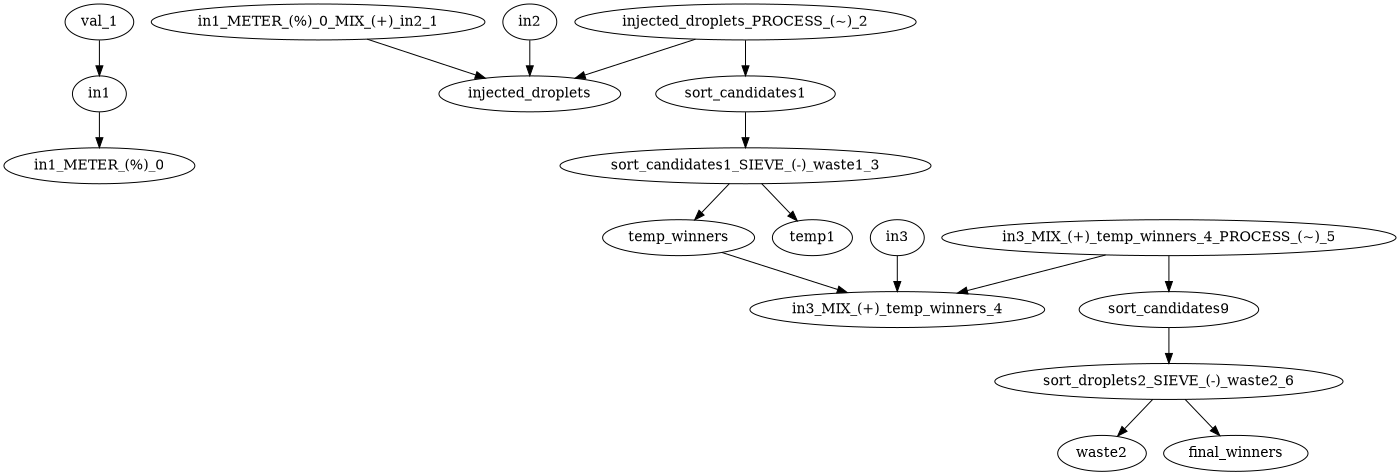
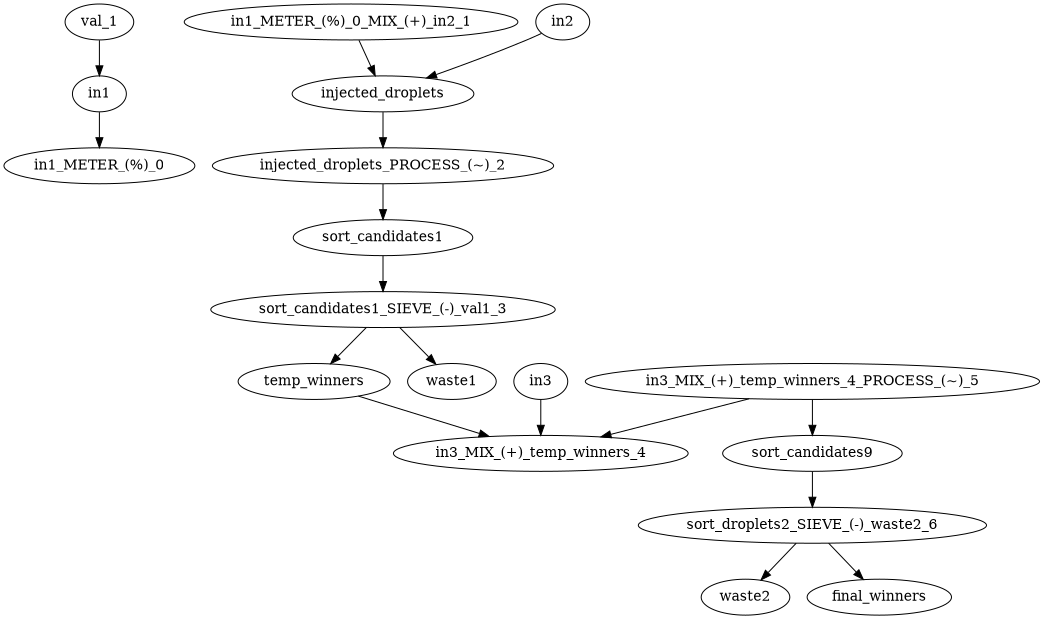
(640, 57) -> (383, 125)
(746, 166) -> (383, 310)
(812, 238) -> (452, 381)
